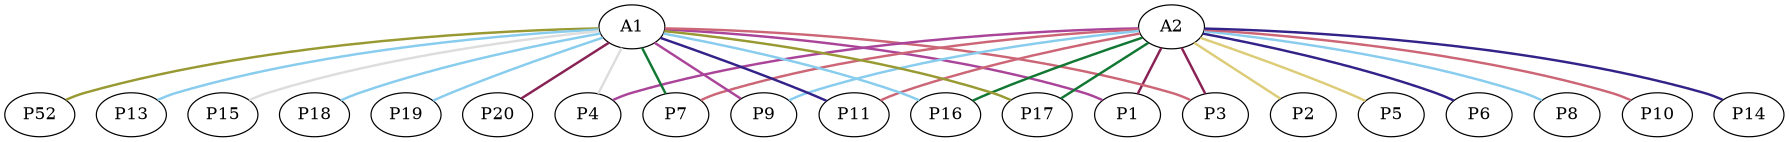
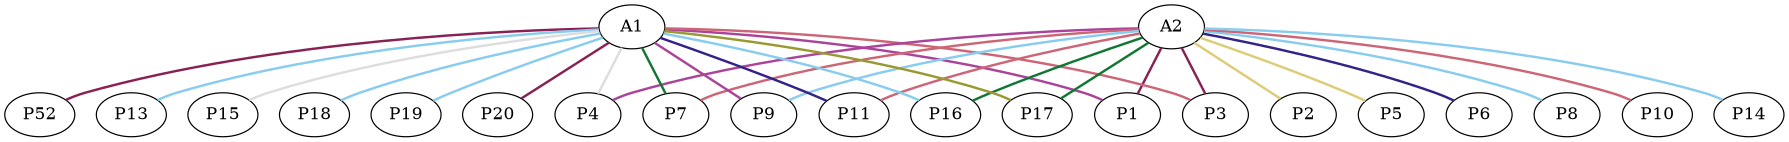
(330, 47) -> (330, 47)
(1466, 48) -> (1466, 48)
